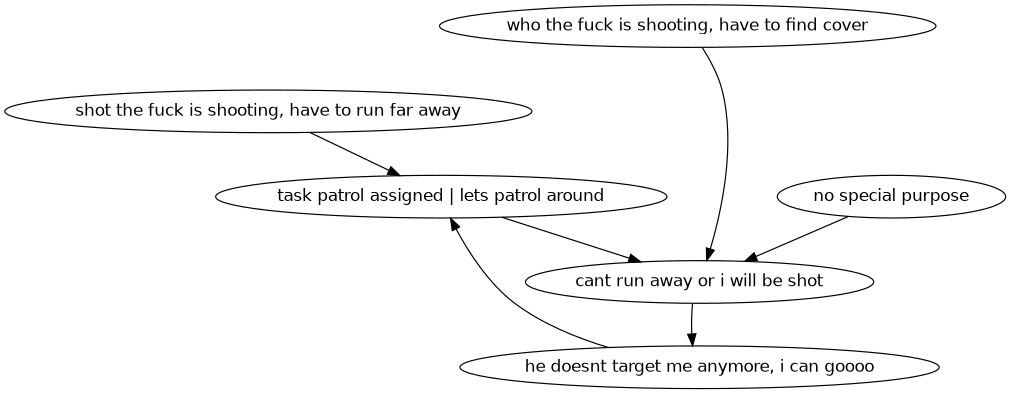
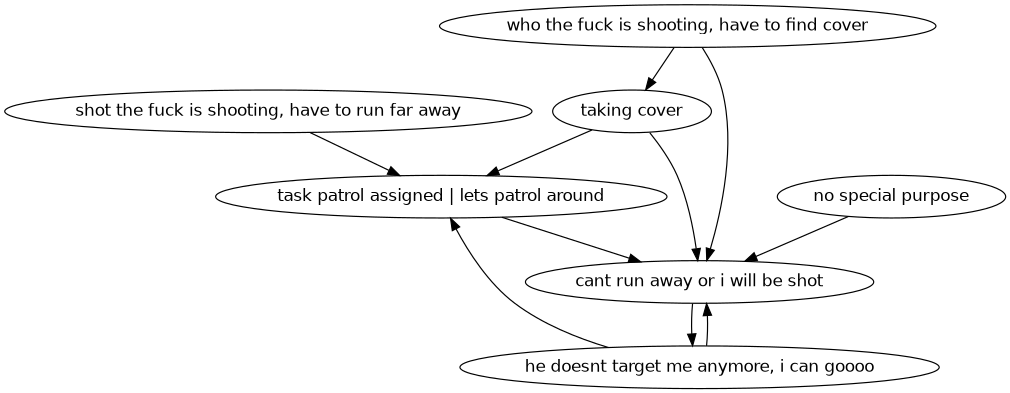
none -> (632, 111)
none -> (707, 331)
